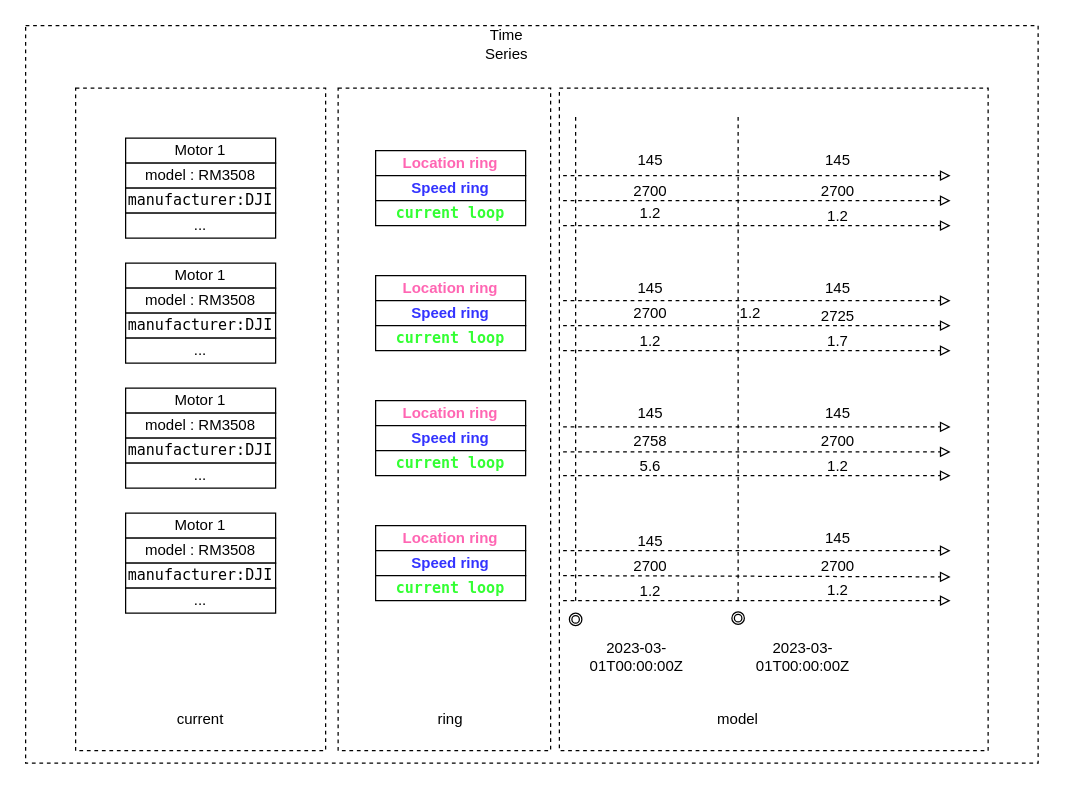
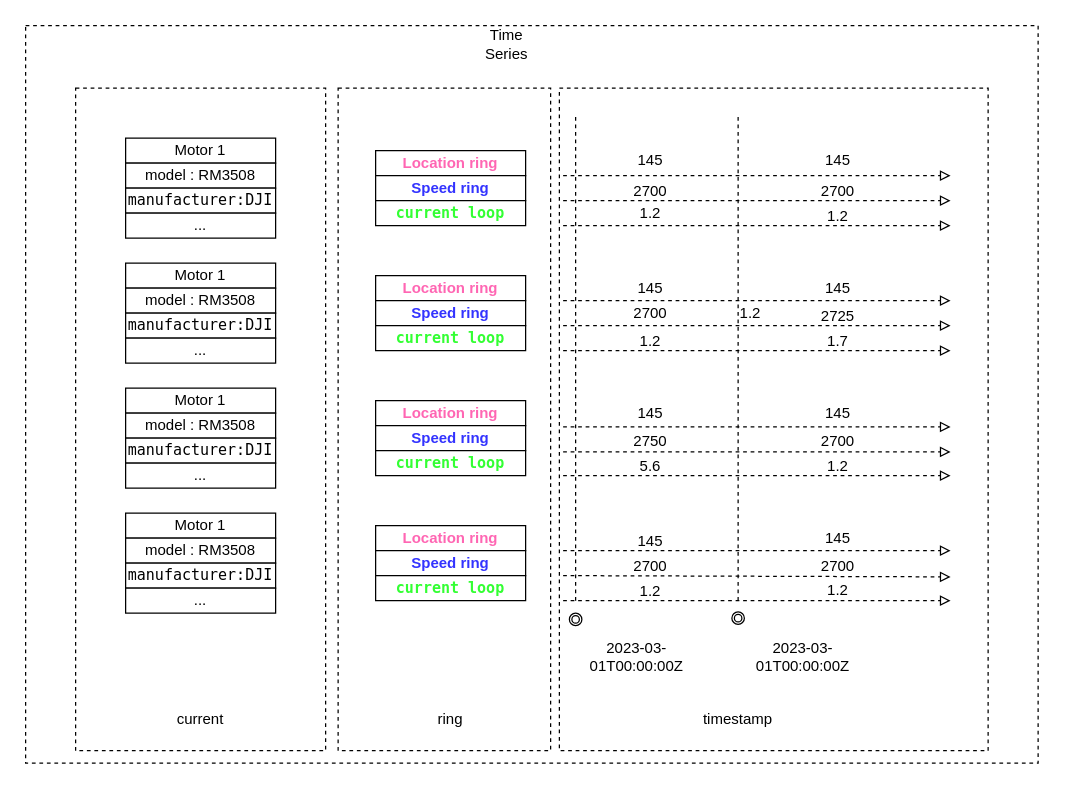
(651, 442) -> (651, 442)
(738, 719) -> (738, 719)
